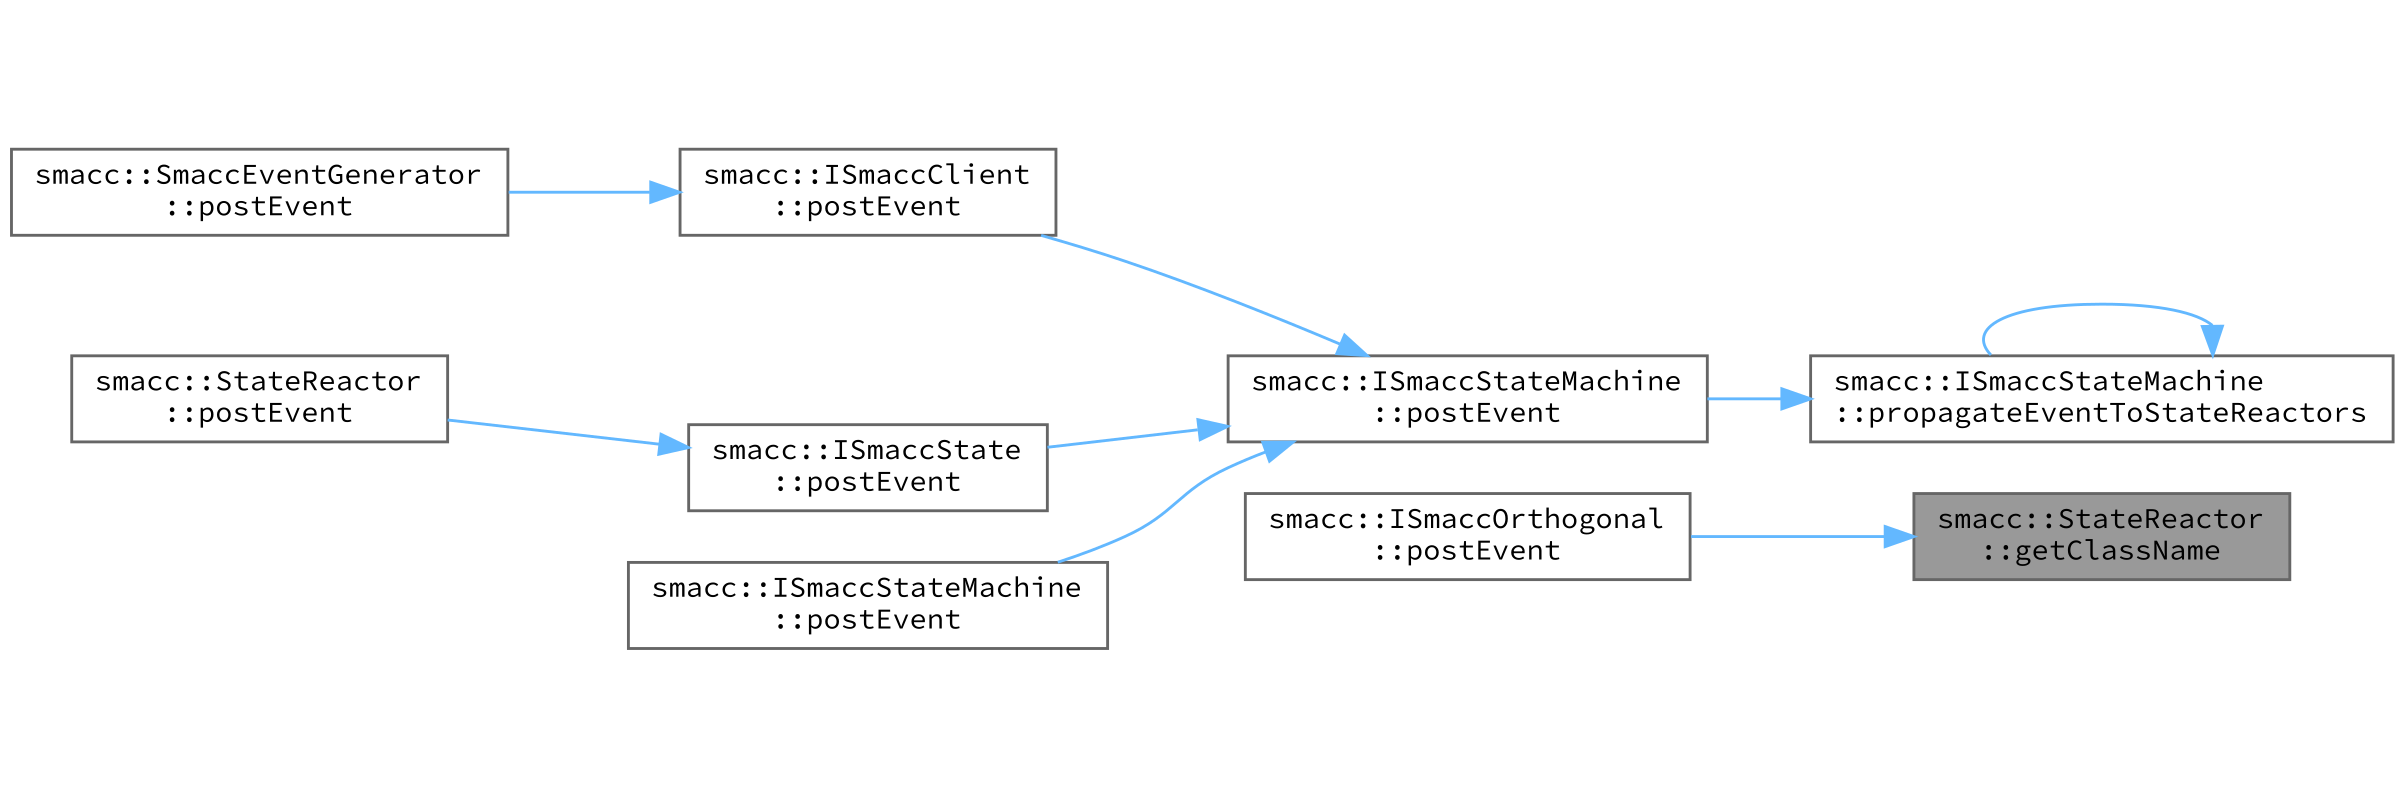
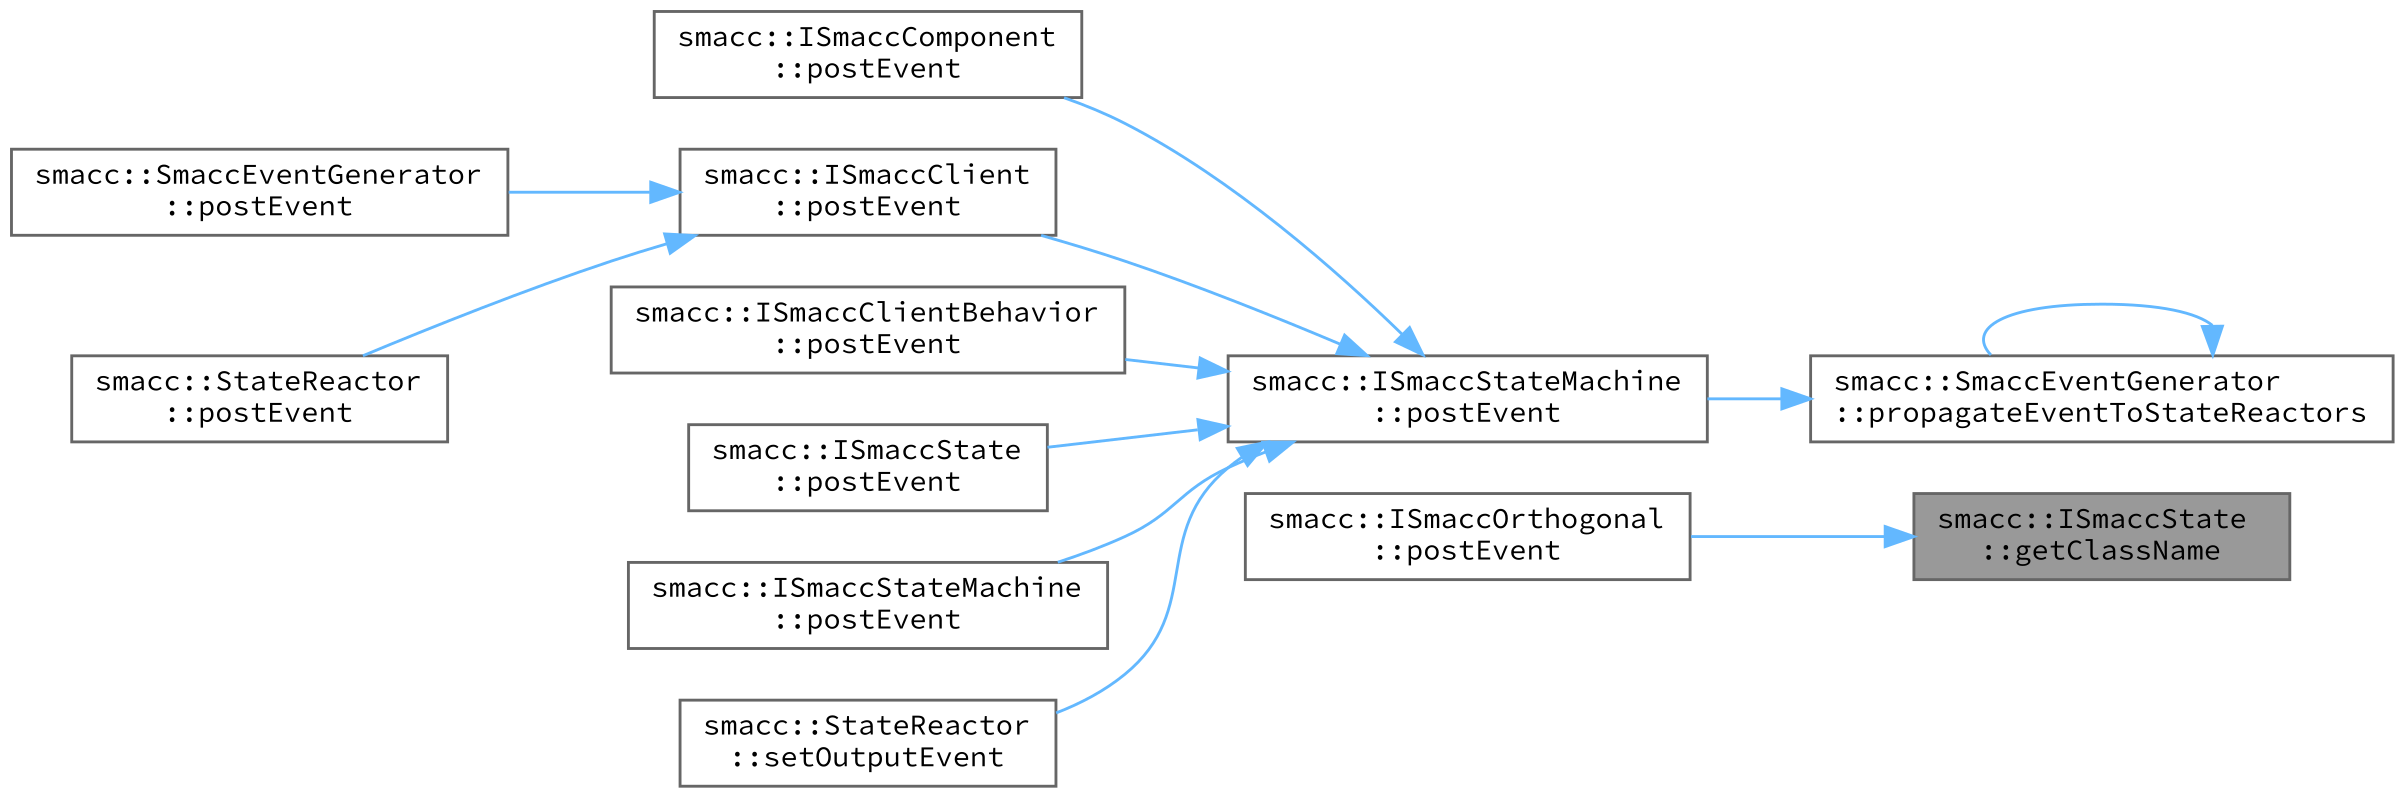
none -> (868, 55)
none -> (868, 330)
(2102, 399) -> (2102, 399)
(554, 432) -> (514, 296)
(2102, 537) -> (2102, 537)
none -> (868, 743)
